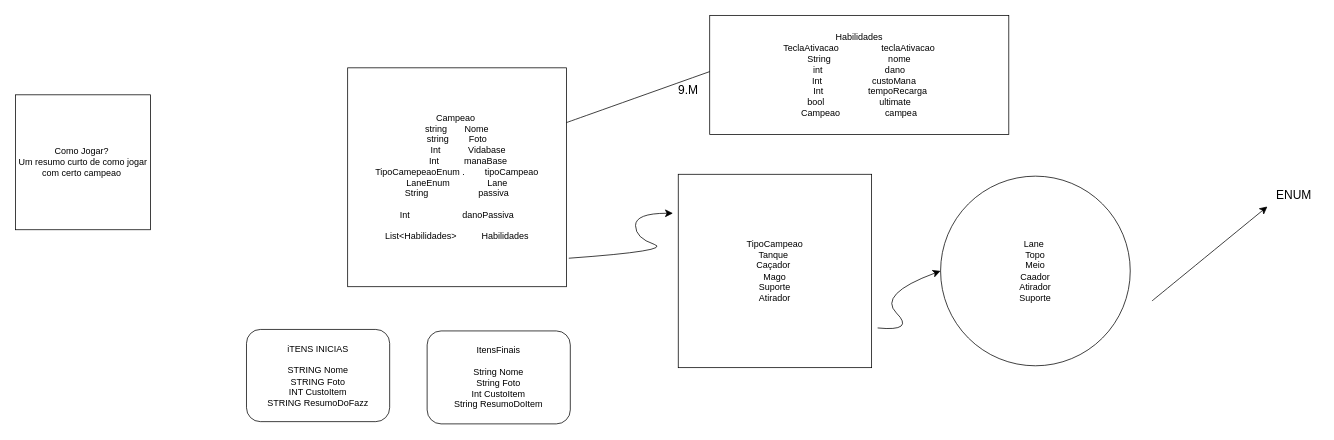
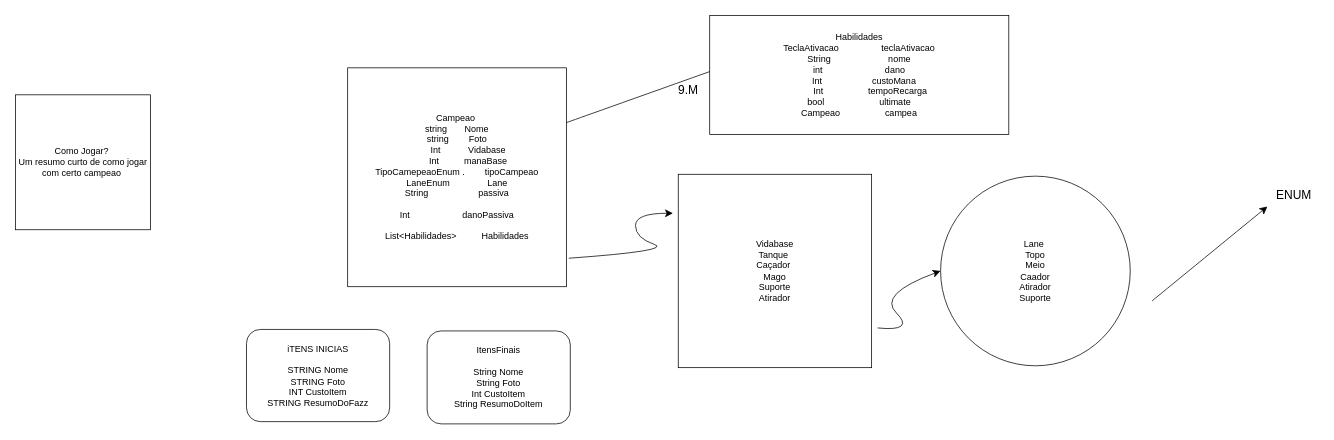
(775, 271) -> (775, 271)
